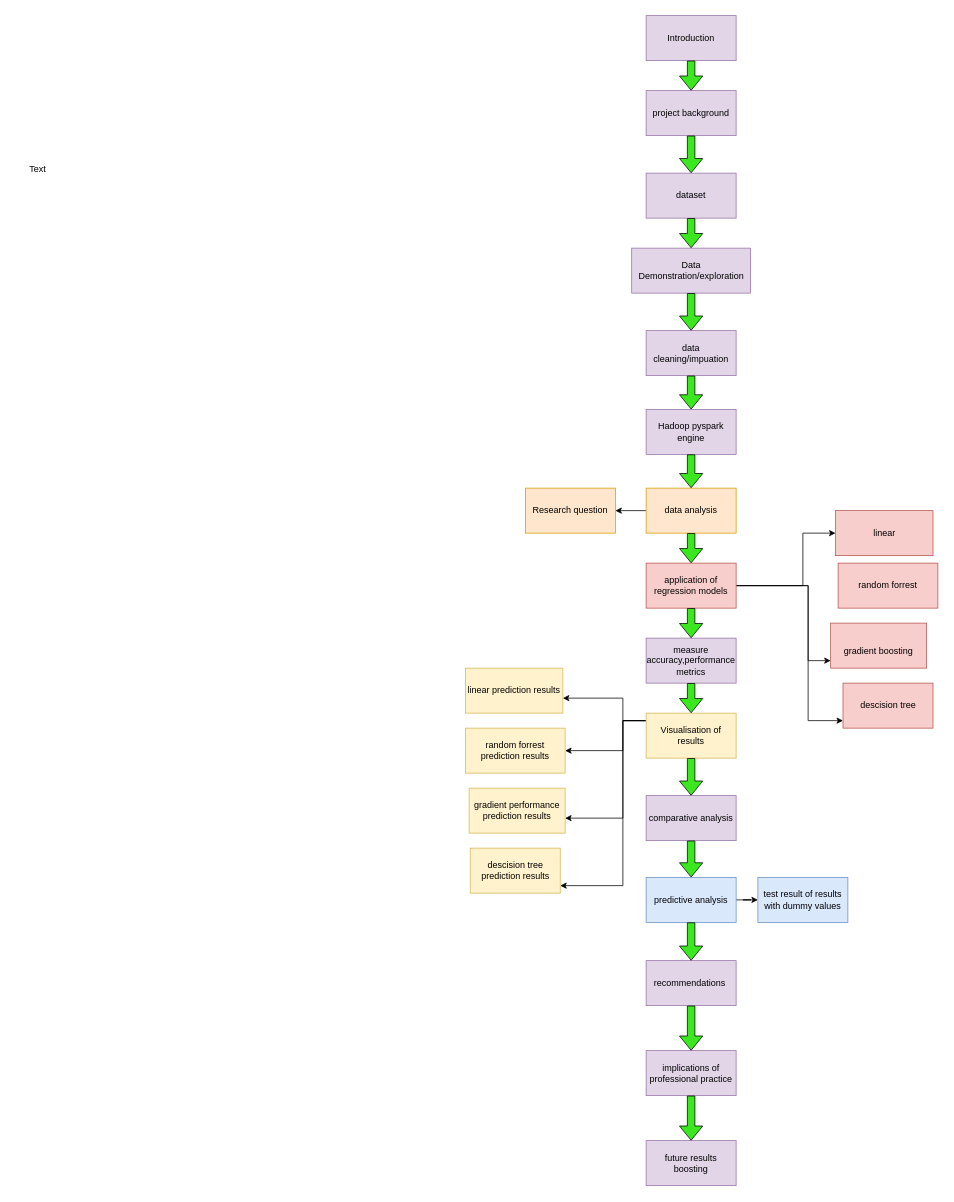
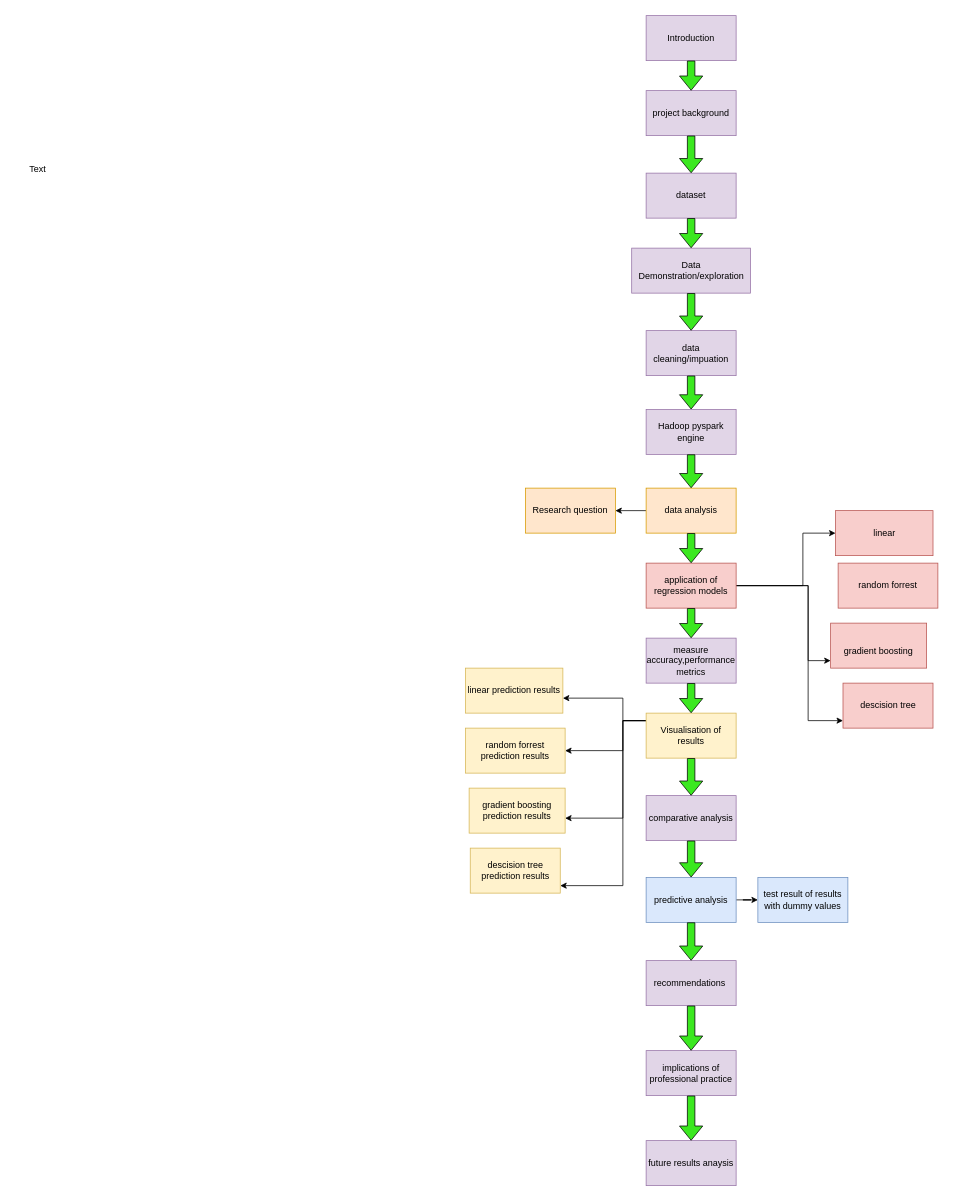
(517, 810) -> (517, 810)
(691, 1163) -> (691, 1163)
